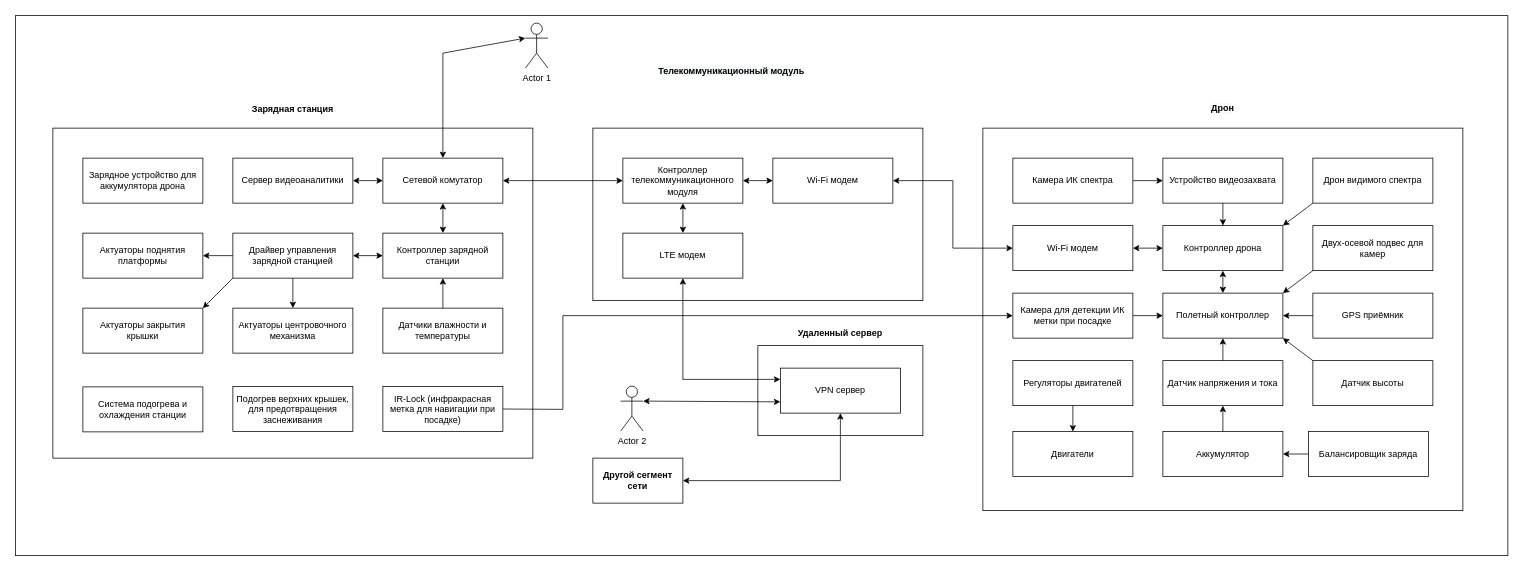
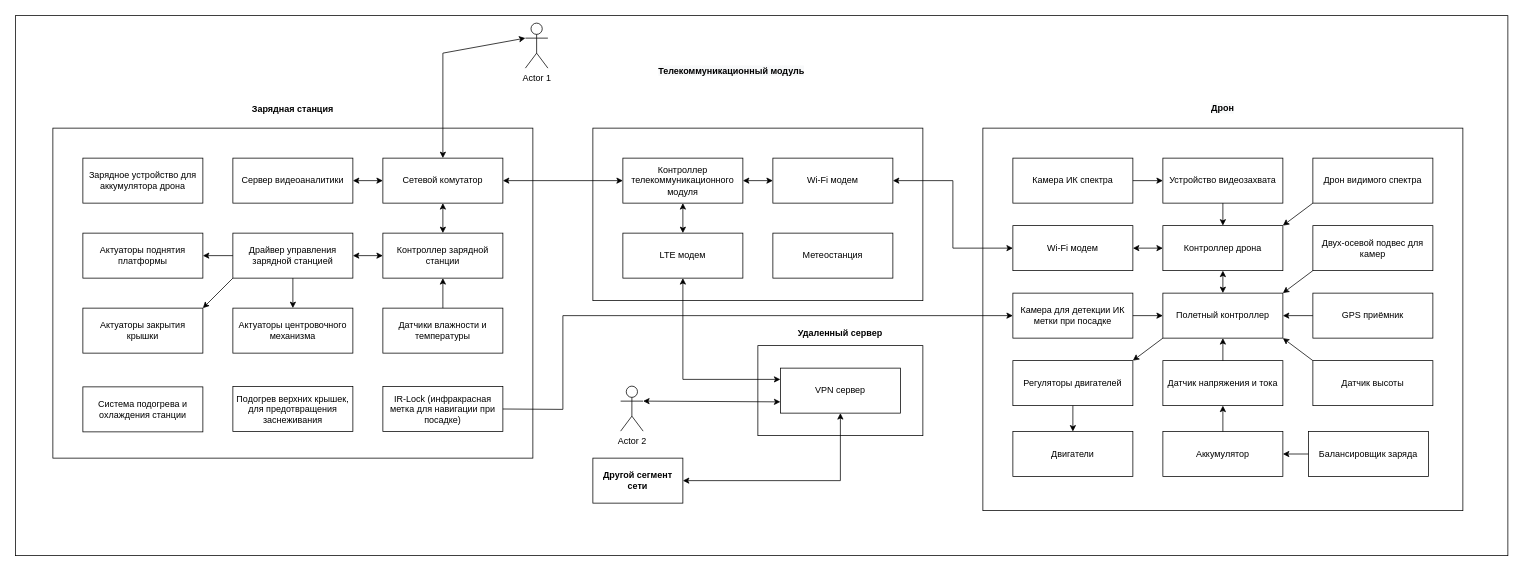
none -> (833, 255)
none -> (1149, 348)
